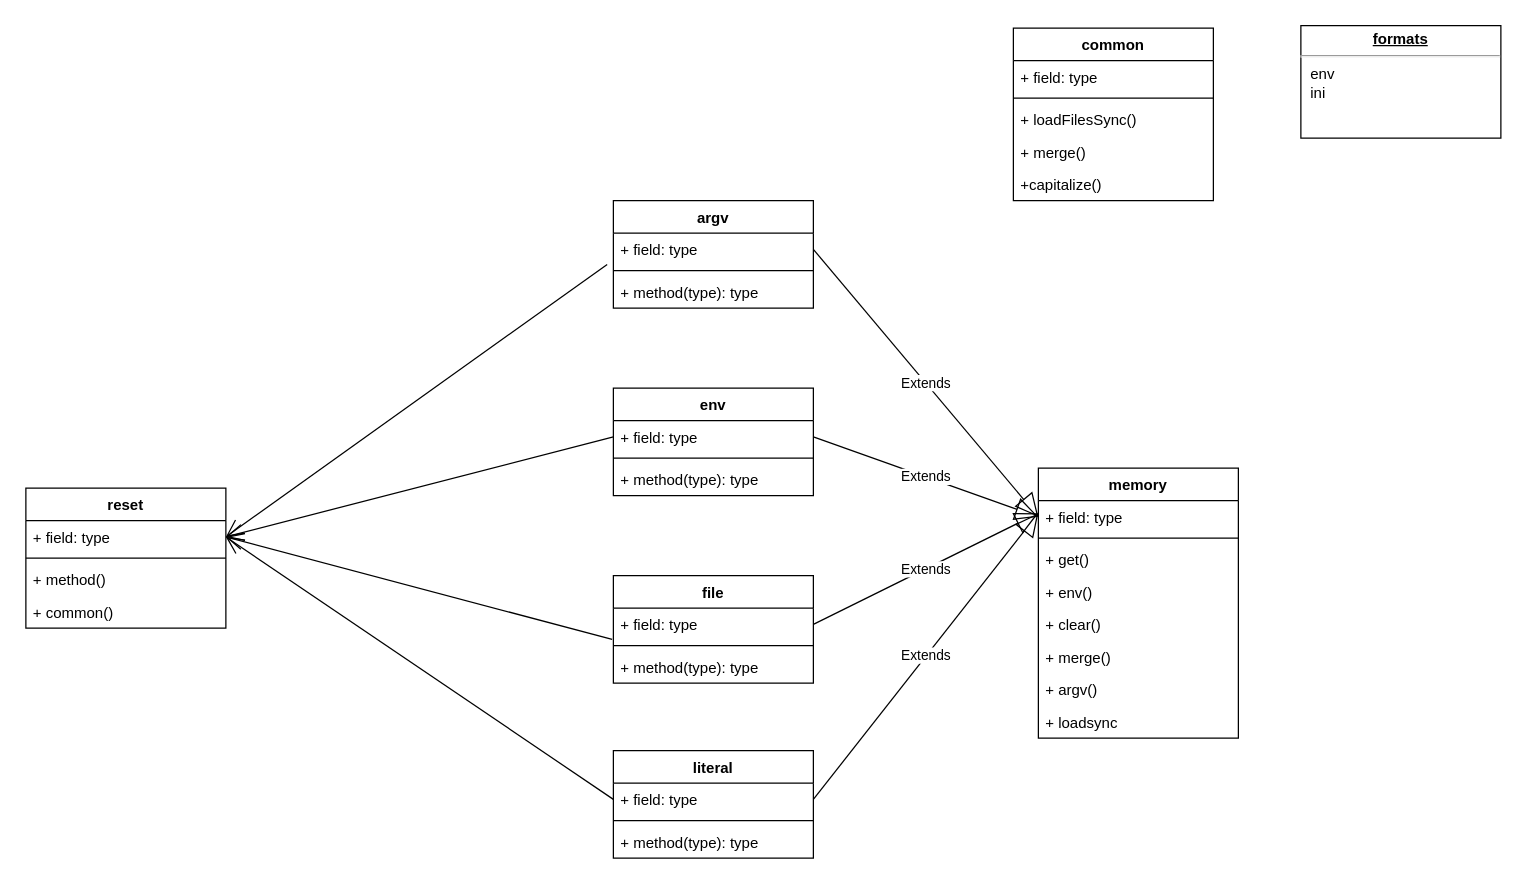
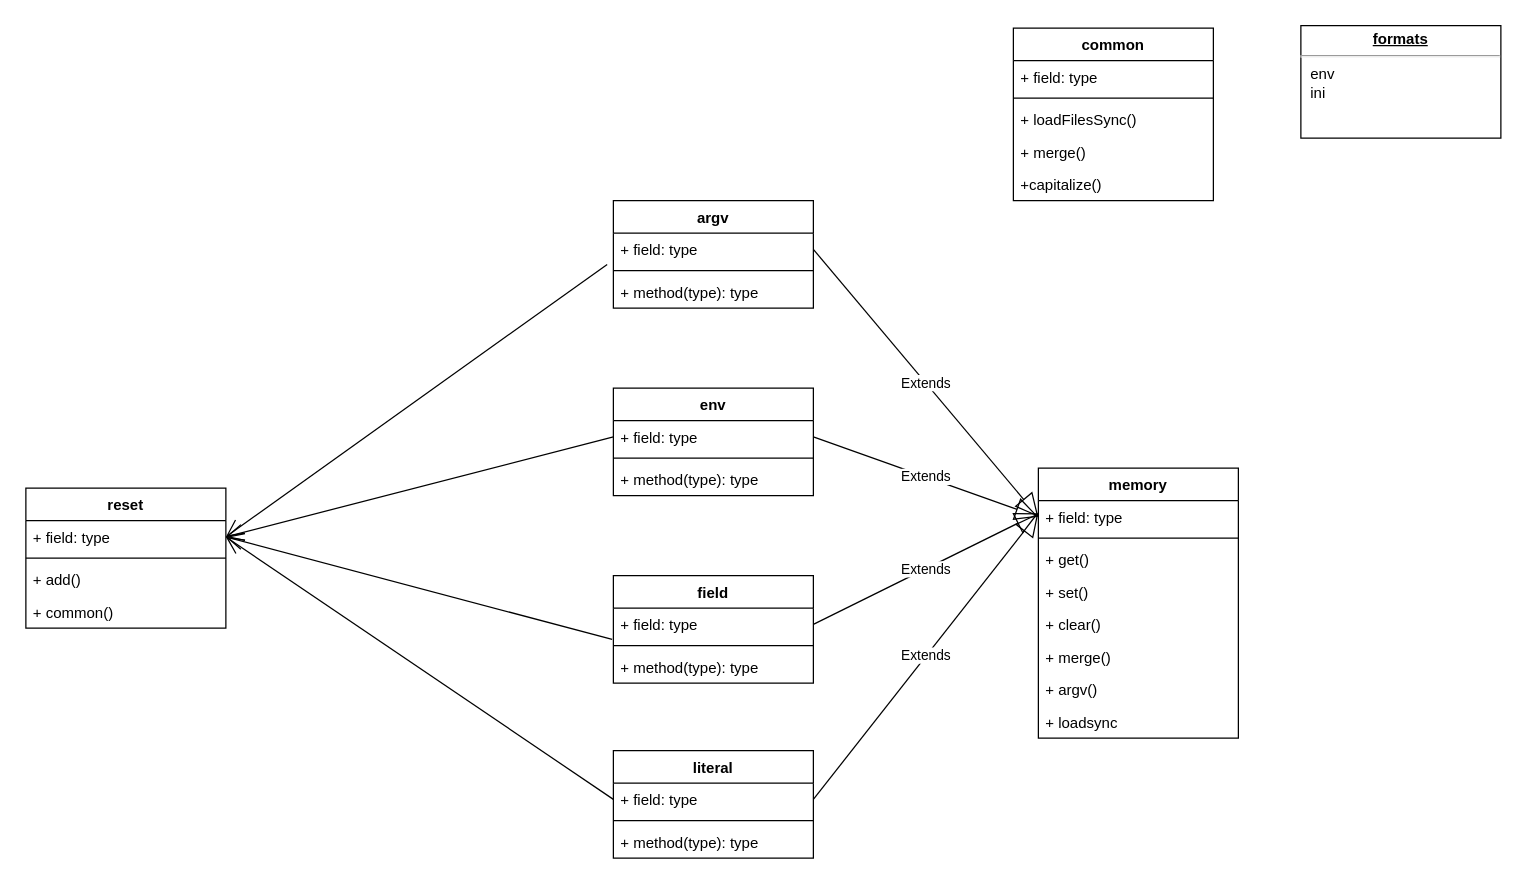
(73, 580) -> (60, 580)
(713, 593) -> (713, 593)
(1072, 593) -> (1072, 593)
